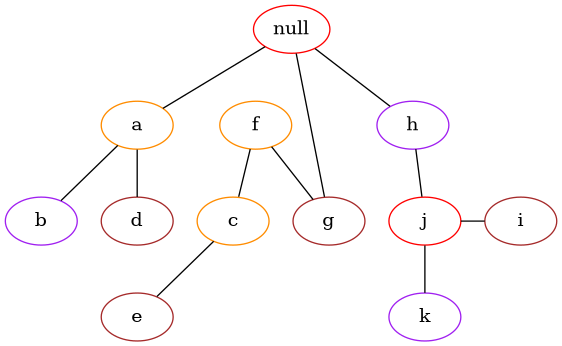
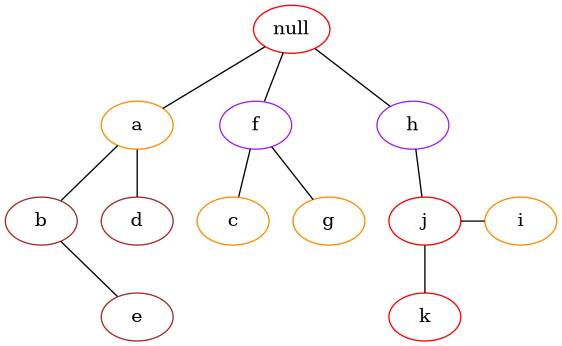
(256, 125) -> (256, 125)
(310, 125) -> (274, 77)
(41, 221) -> (41, 221)
(329, 221) -> (329, 221)
(521, 221) -> (521, 221)
(185, 269) -> (89, 269)
(425, 317) -> (425, 317)
